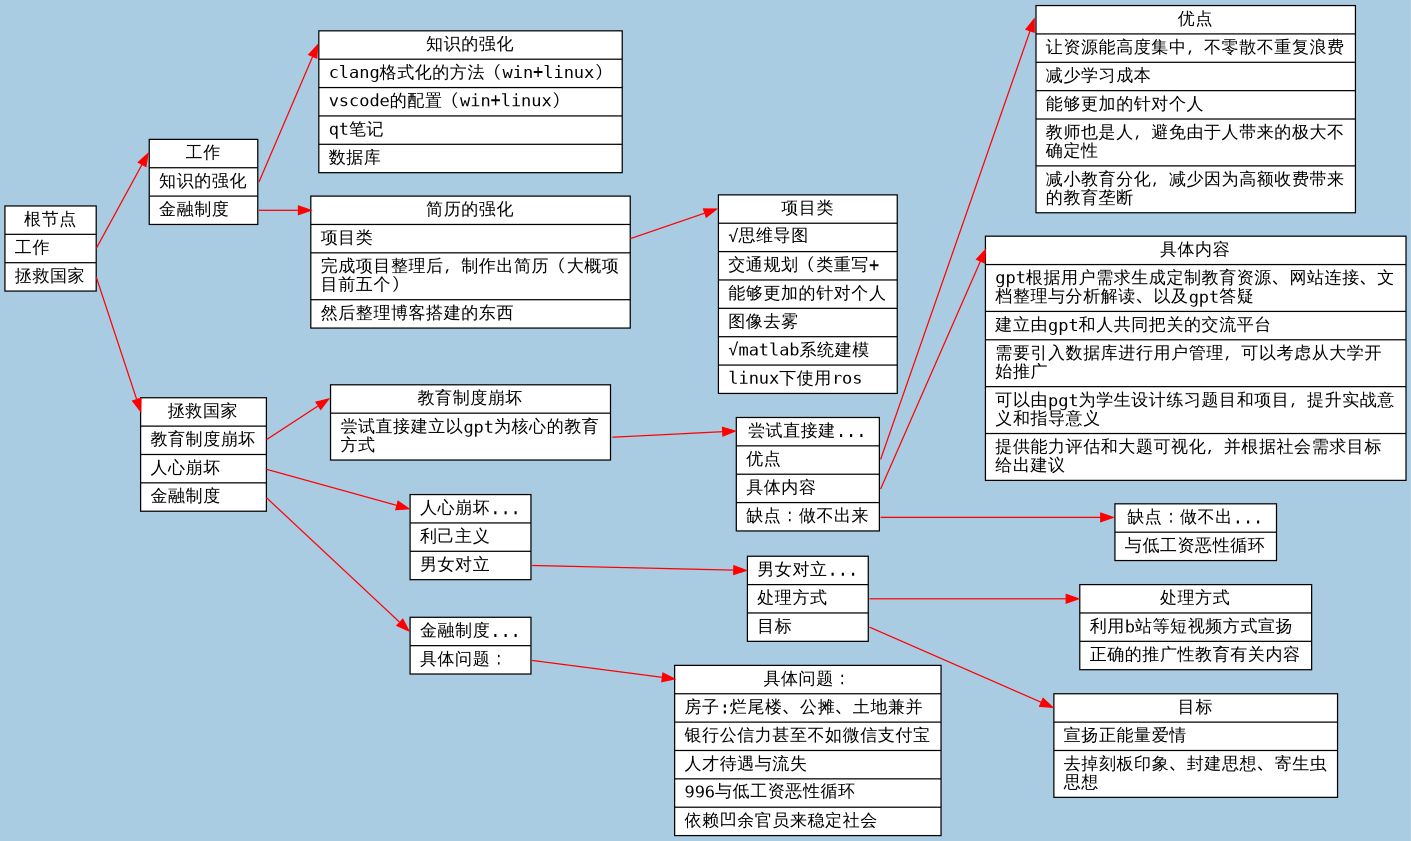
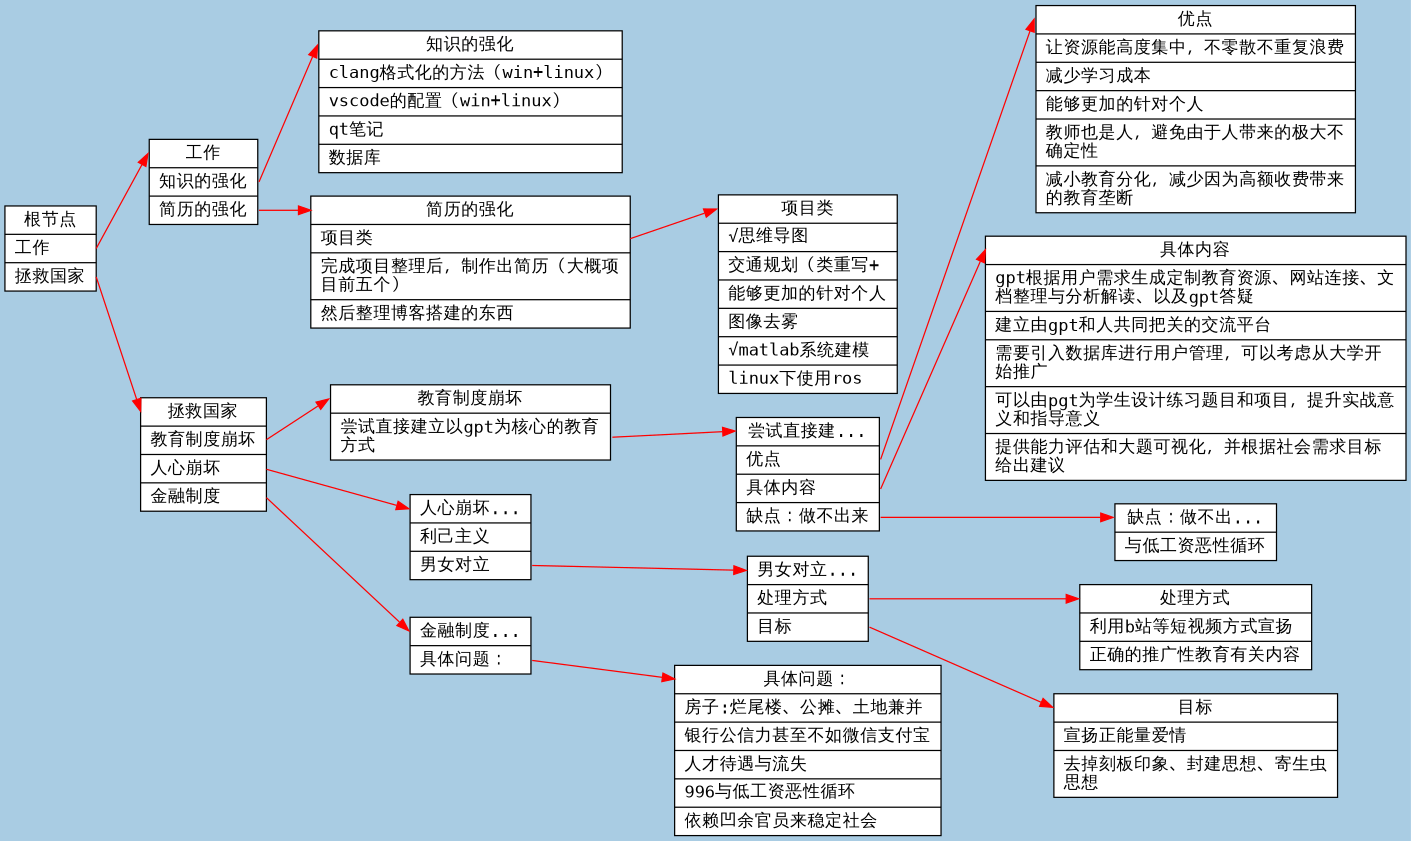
(195, 210) -> (204, 210)
